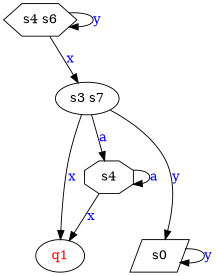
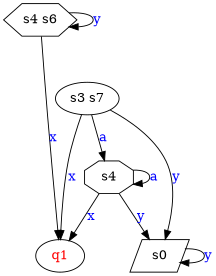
(62, 56) -> (49, 133)
none -> (132, 213)
